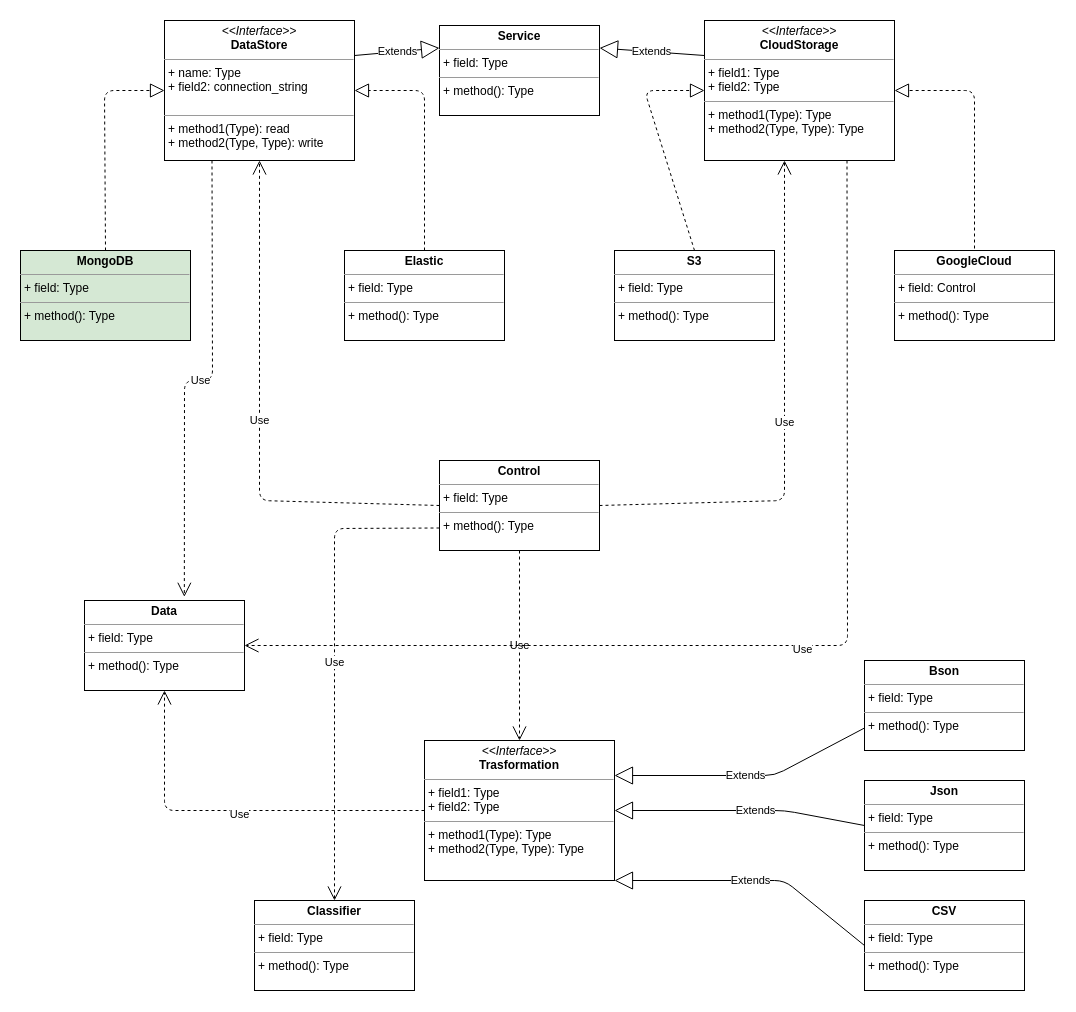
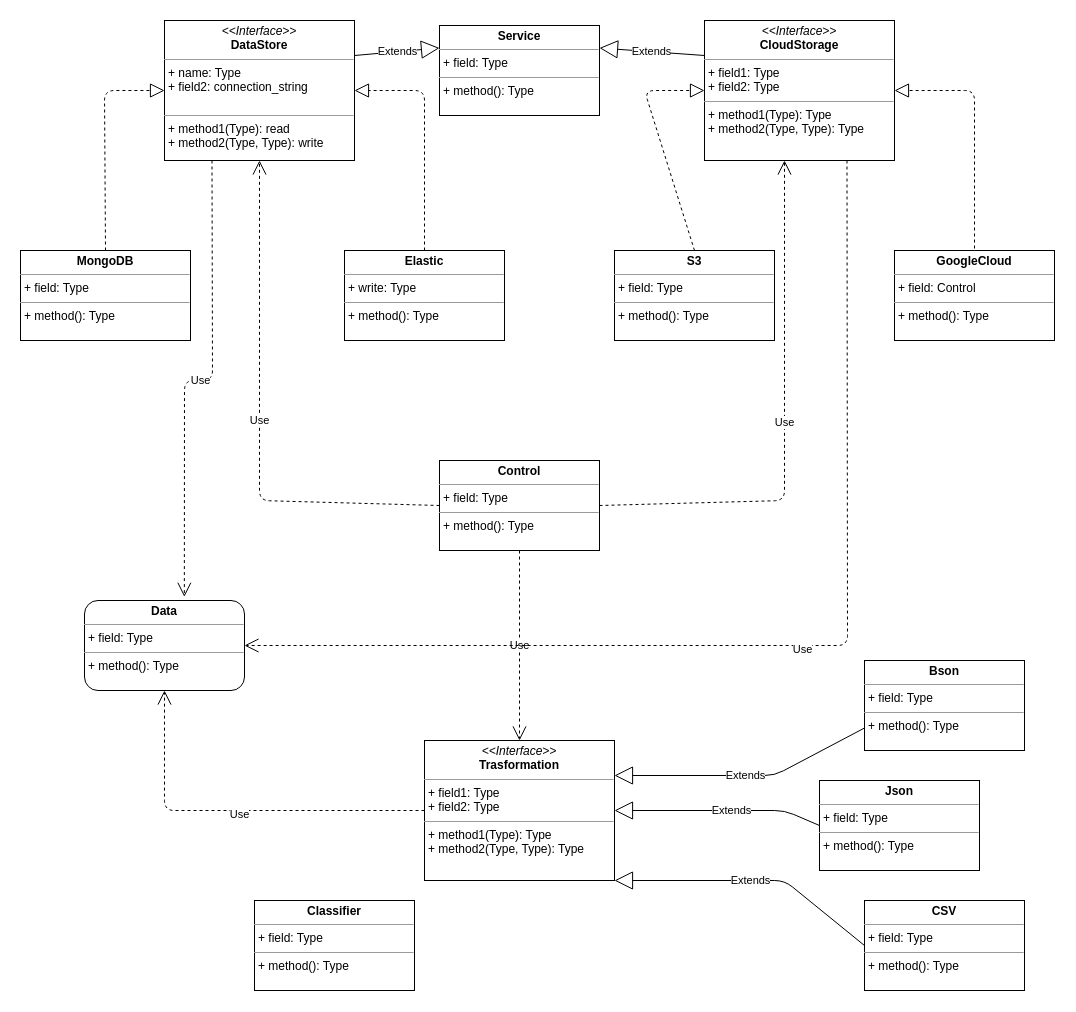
(394, 272) -> (394, 272)
(106, 296) -> (106, 296)
(165, 646) -> (165, 646)
(335, 666) -> none
(945, 826) -> (900, 826)
